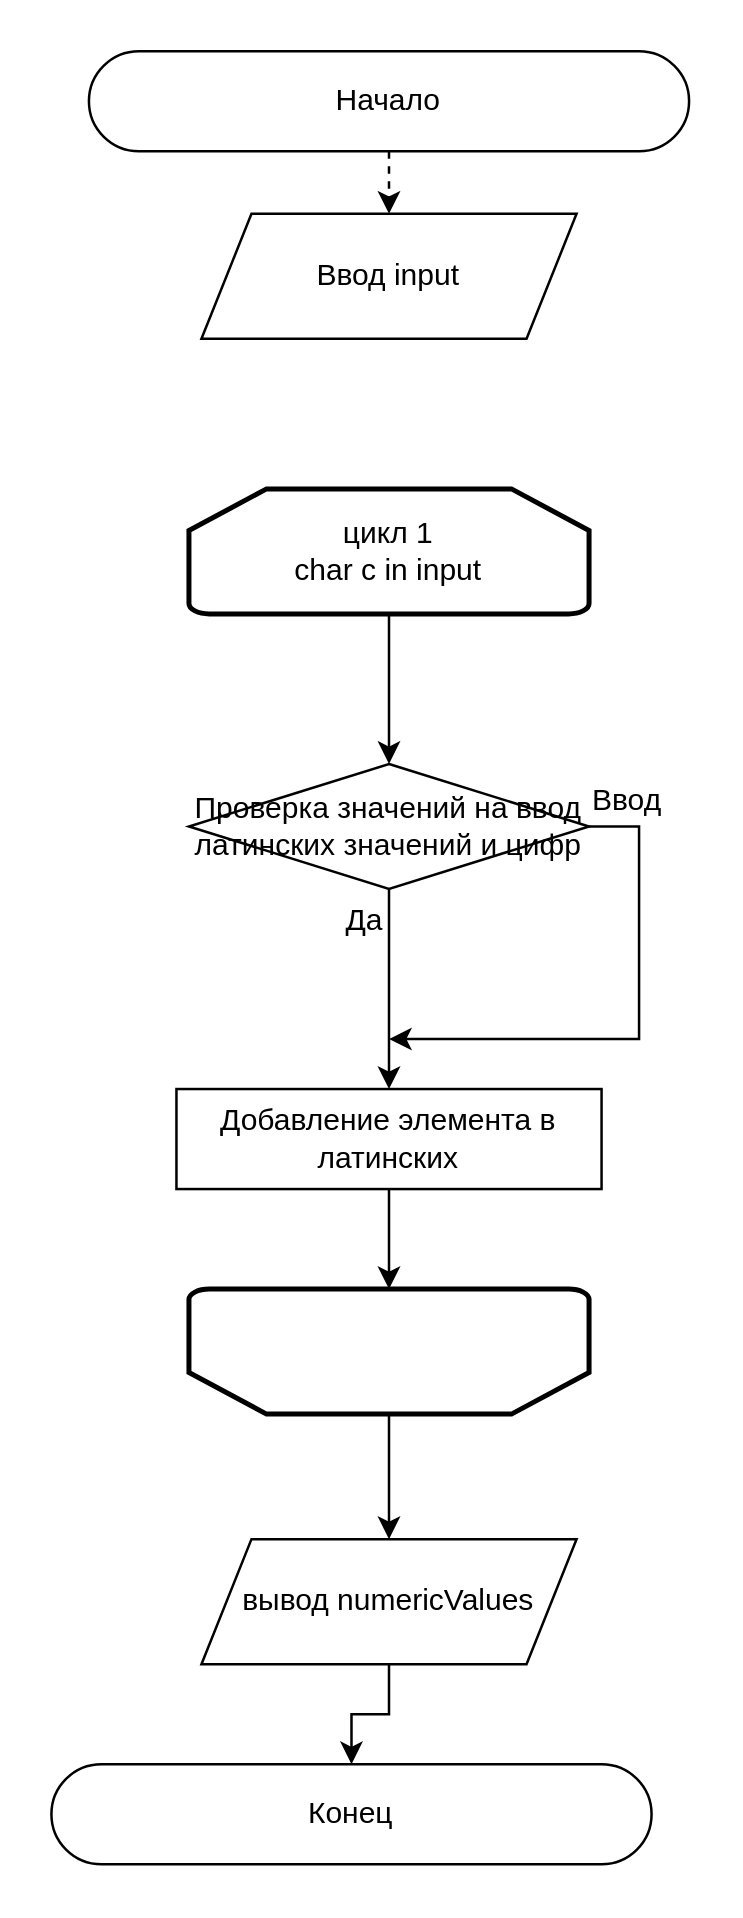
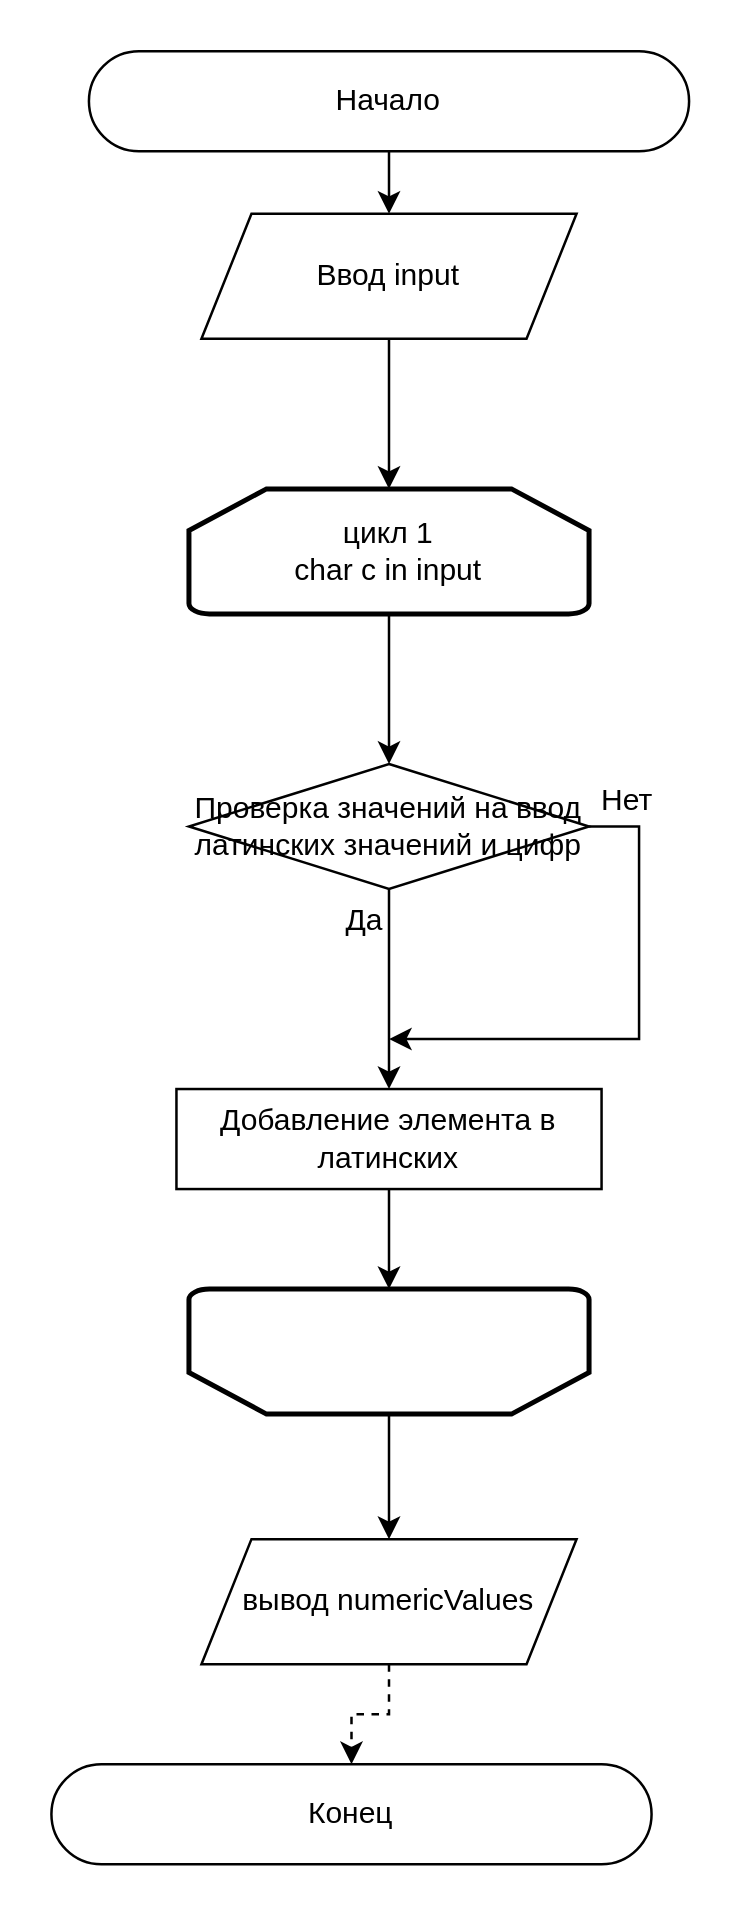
(389, 177) -> (389, 177)
none -> (389, 406)
(628, 801) -> (628, 801)
(377, 1714) -> (377, 1714)
